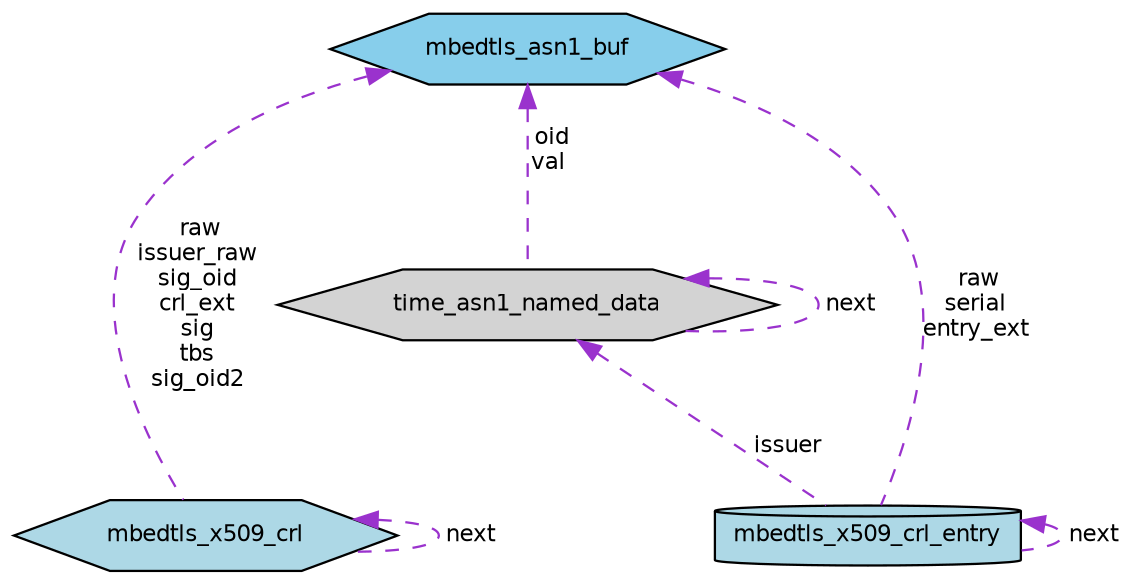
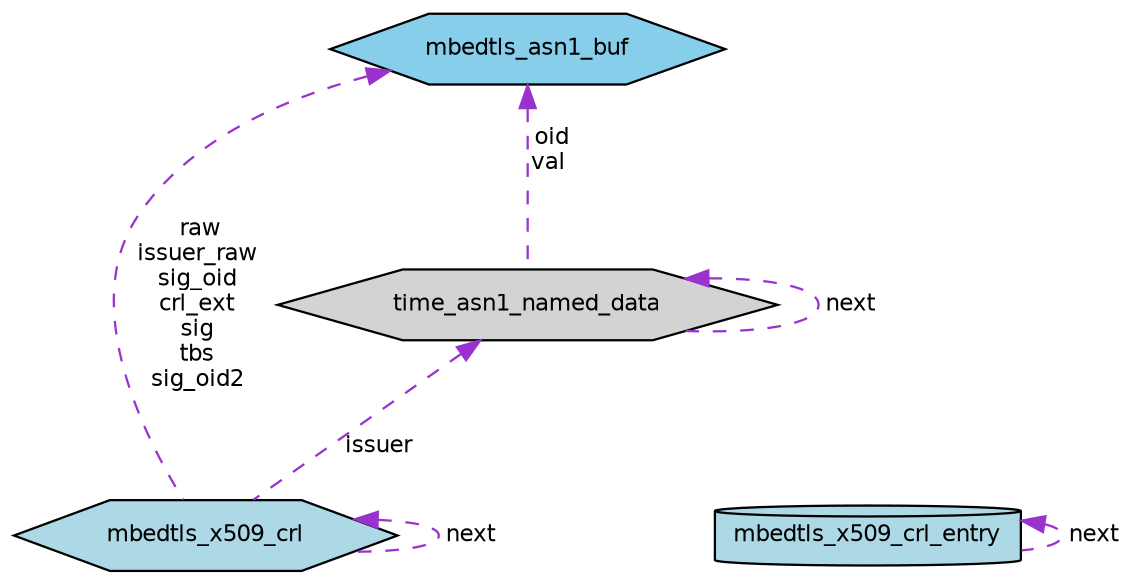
(904, 235) -> none
(712, 429) -> (357, 427)
